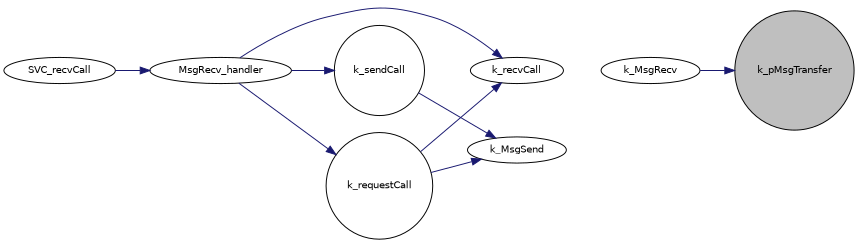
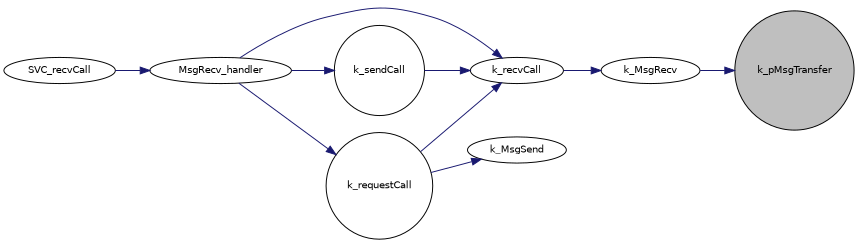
none -> (577, 70)
(453, 113) -> (442, 70)
